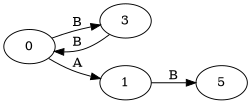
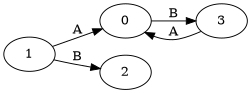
(78, 42) -> (174, 32)
(69, 69) -> (73, 39)
(222, 83) -> (126, 72)
